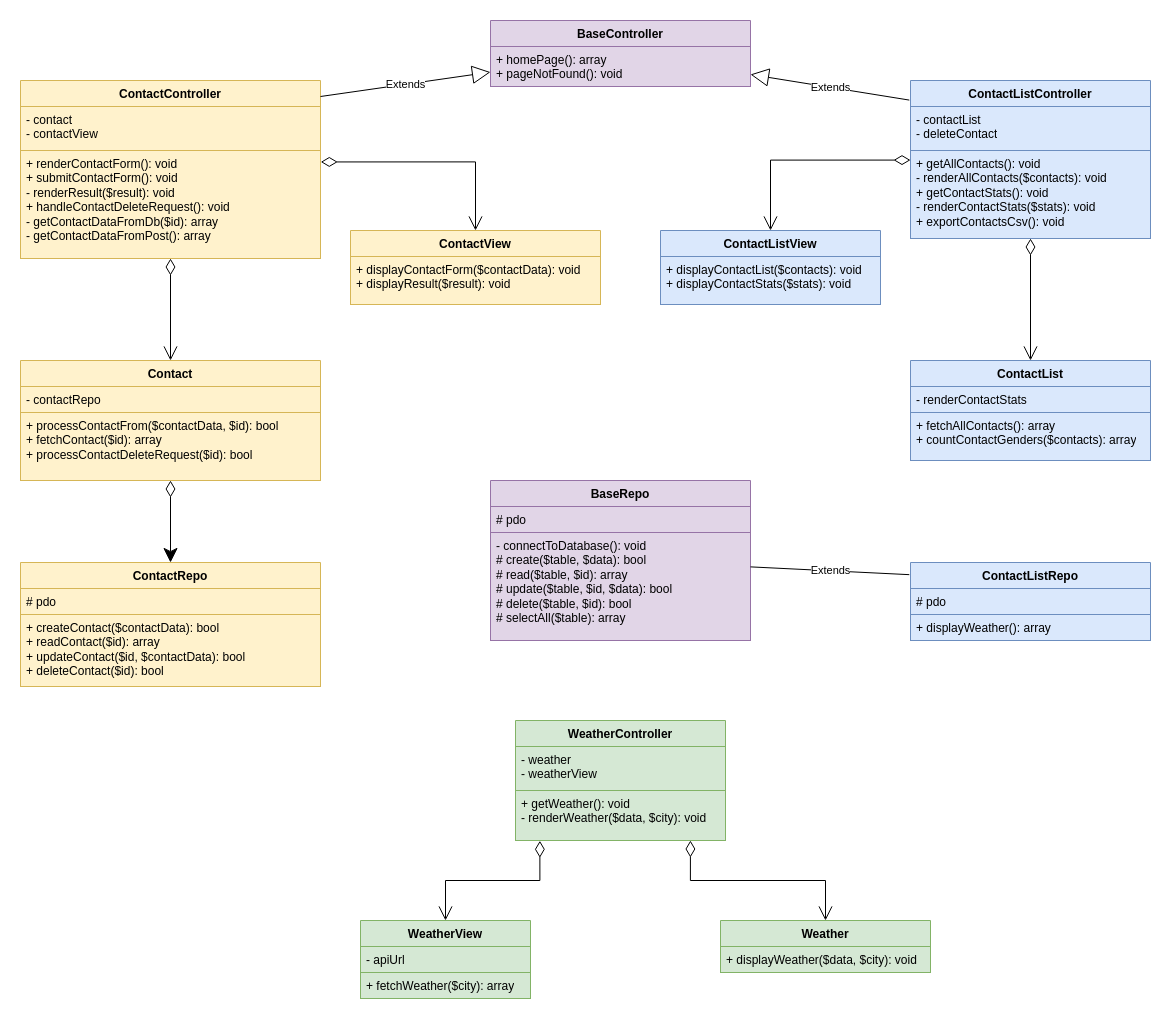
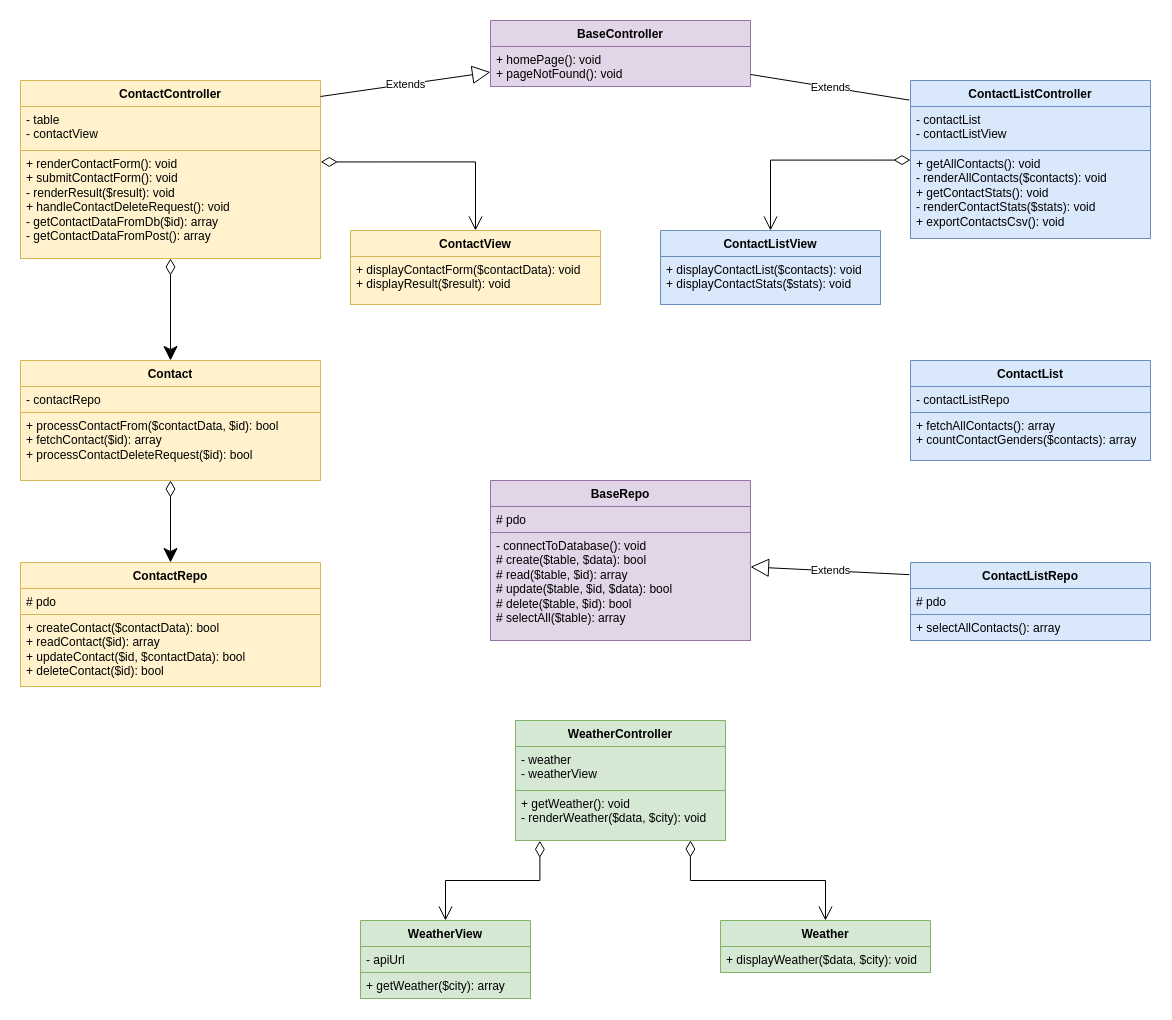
(564, 68) -> (564, 68)
(769, 78) -> (761, 76)
(67, 128) -> (67, 128)
(964, 128) -> (969, 128)
(1031, 306) -> none
(171, 351) -> (171, 348)
(982, 401) -> (971, 401)
(761, 567) -> (770, 568)
(993, 629) -> (1001, 629)
(447, 994) -> (447, 994)
